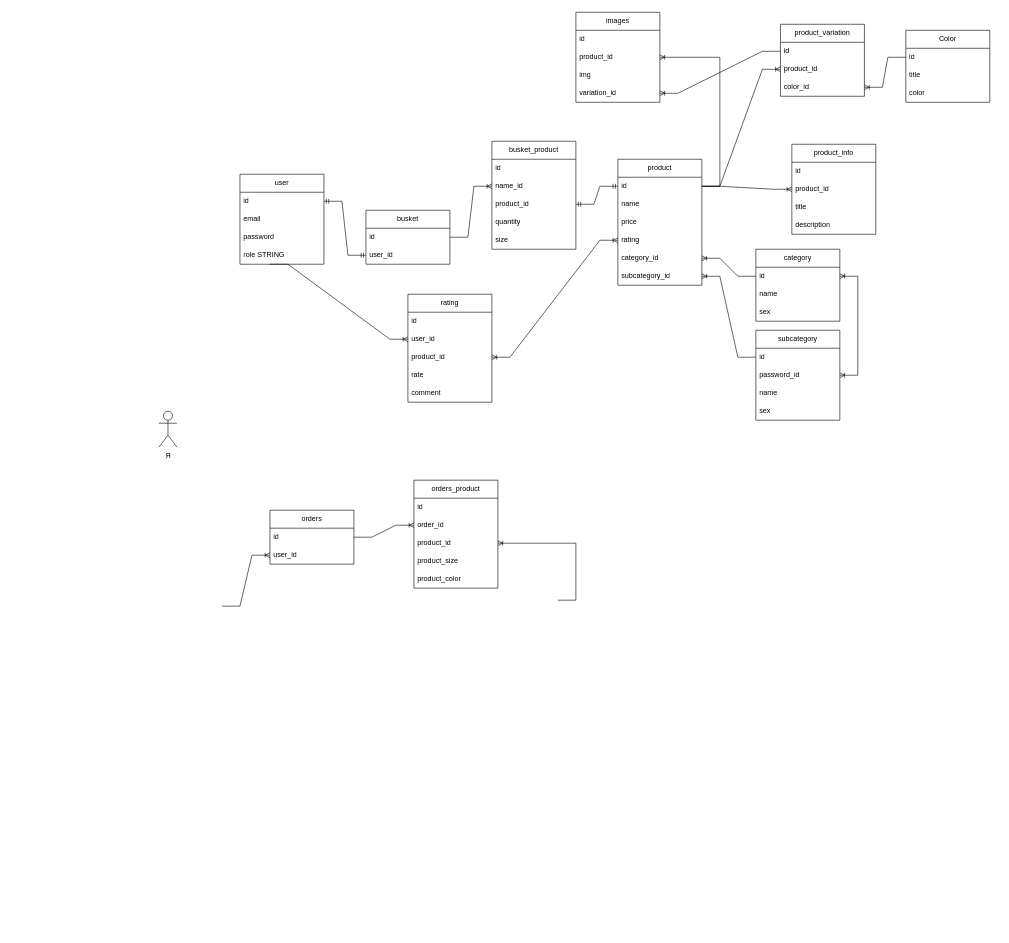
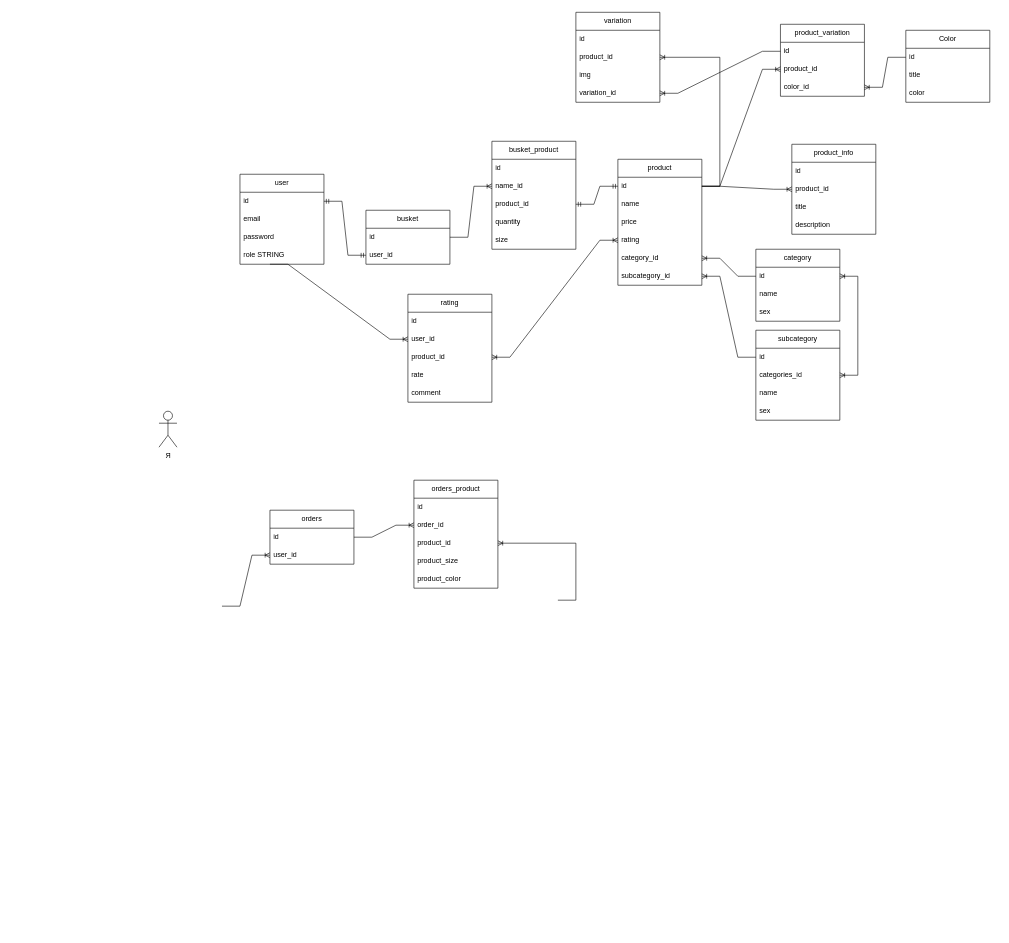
(618, 21) -> (618, 21)
(781, 375) -> (784, 375)
